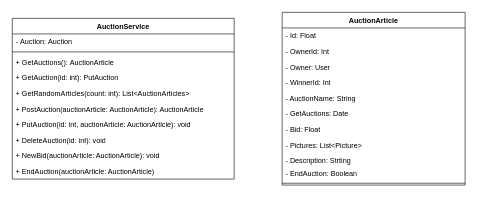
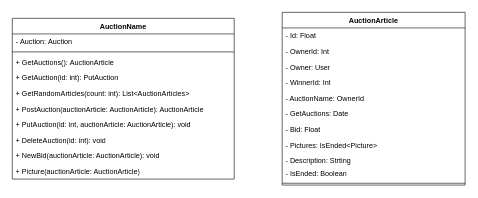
(123, 27) -> (123, 27)
(324, 99) -> (327, 99)
(331, 146) -> (338, 146)
(95, 172) -> (89, 172)
(324, 174) -> (318, 174)
